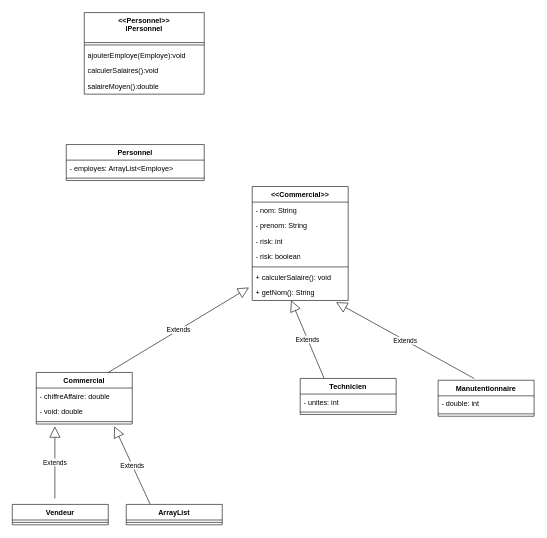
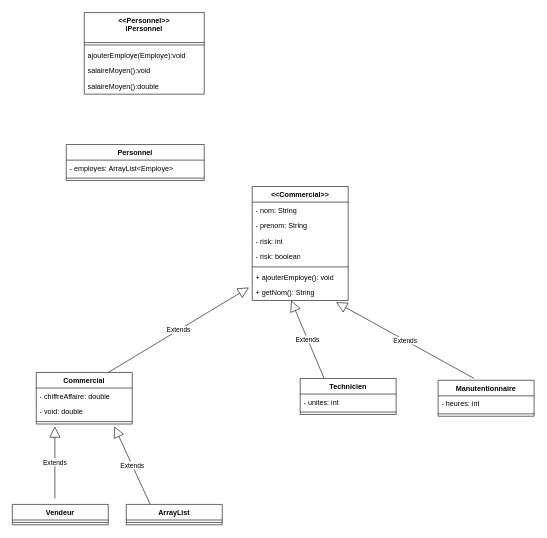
(129, 71) -> (122, 71)
(300, 278) -> (301, 278)
(463, 404) -> (464, 404)
